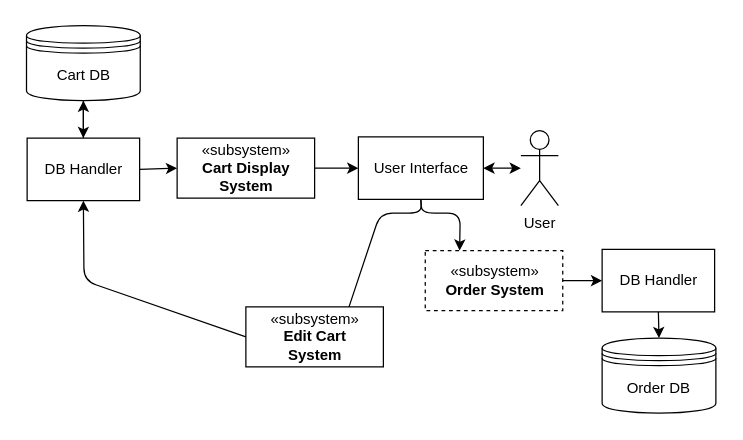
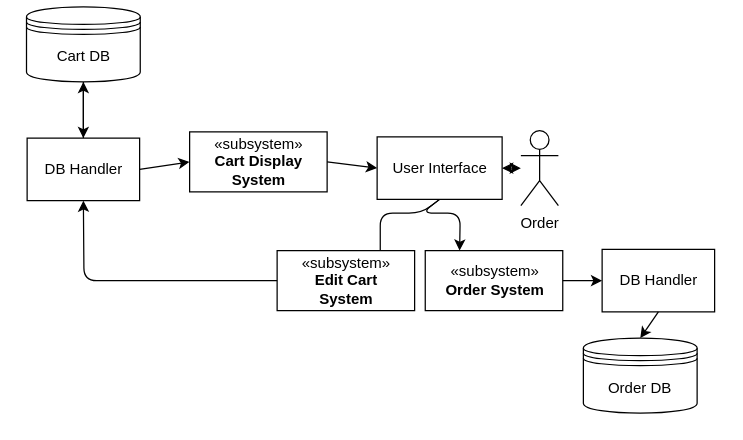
(83, 63) -> (83, 44)
(246, 168) -> (258, 162)
(421, 168) -> (439, 168)
(540, 223) -> (540, 223)
(494, 281) -> (494, 281)
(314, 337) -> (346, 281)
(659, 376) -> (640, 376)
